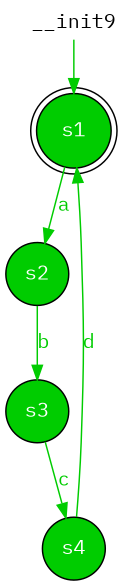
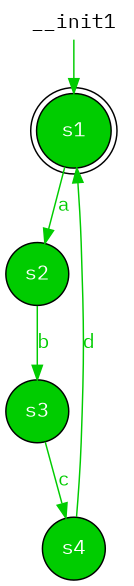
(74, 23) -> (74, 23)
